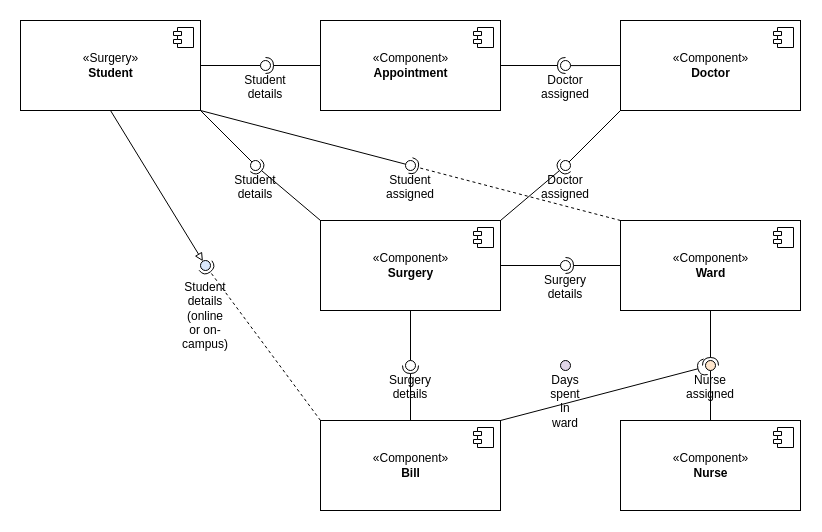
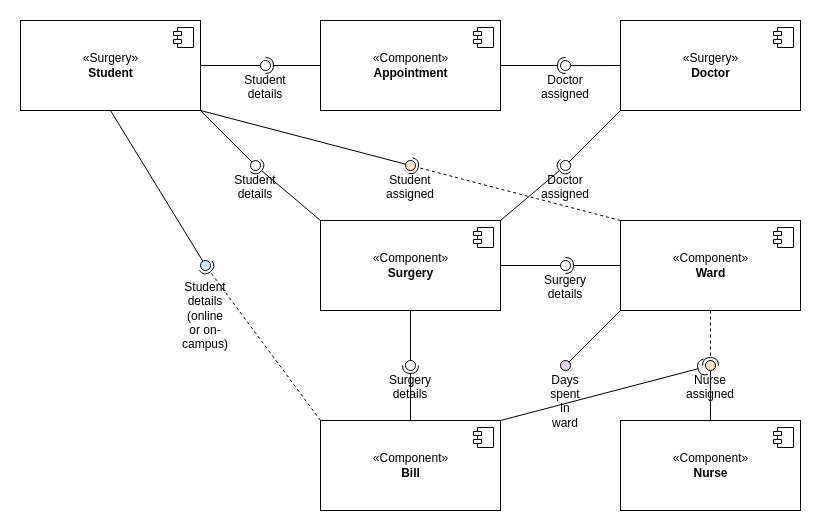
(711, 66) -> (711, 66)
(411, 166) -> (411, 166)
(198, 253) -> (200, 256)
(711, 335) -> (711, 335)
none -> (595, 336)
